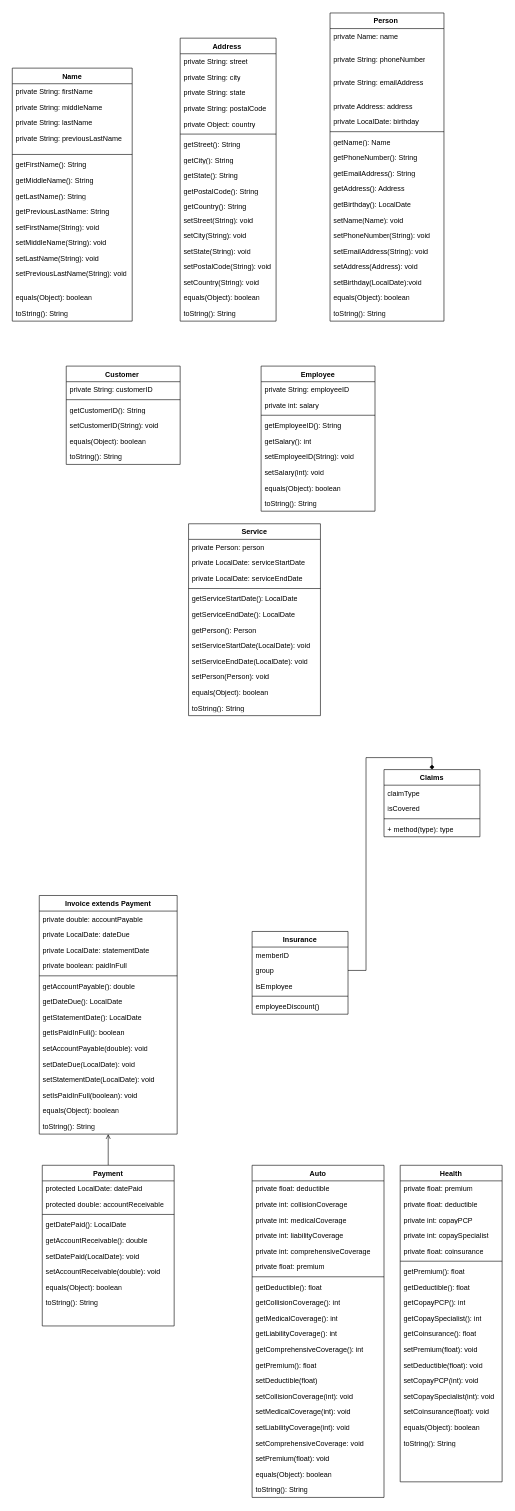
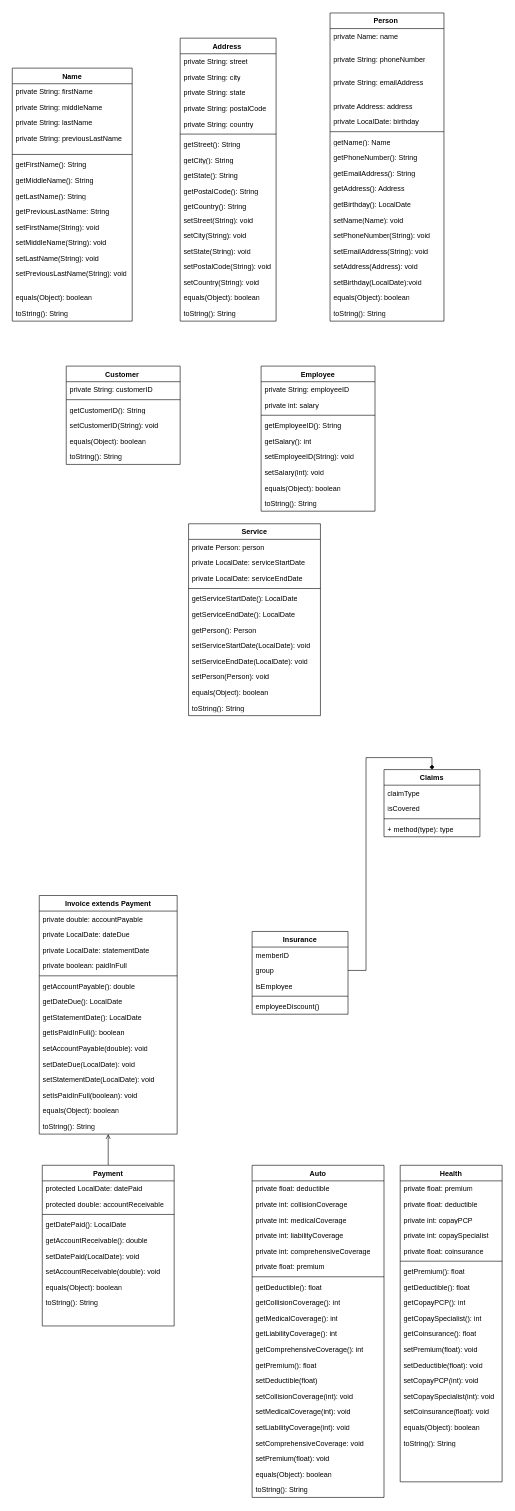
(227, 124) -> (226, 124)
